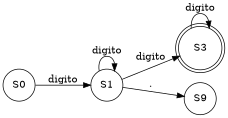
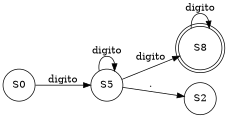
(200, 48) -> (200, 48)
(107, 85) -> (107, 85)
(200, 99) -> (200, 99)
